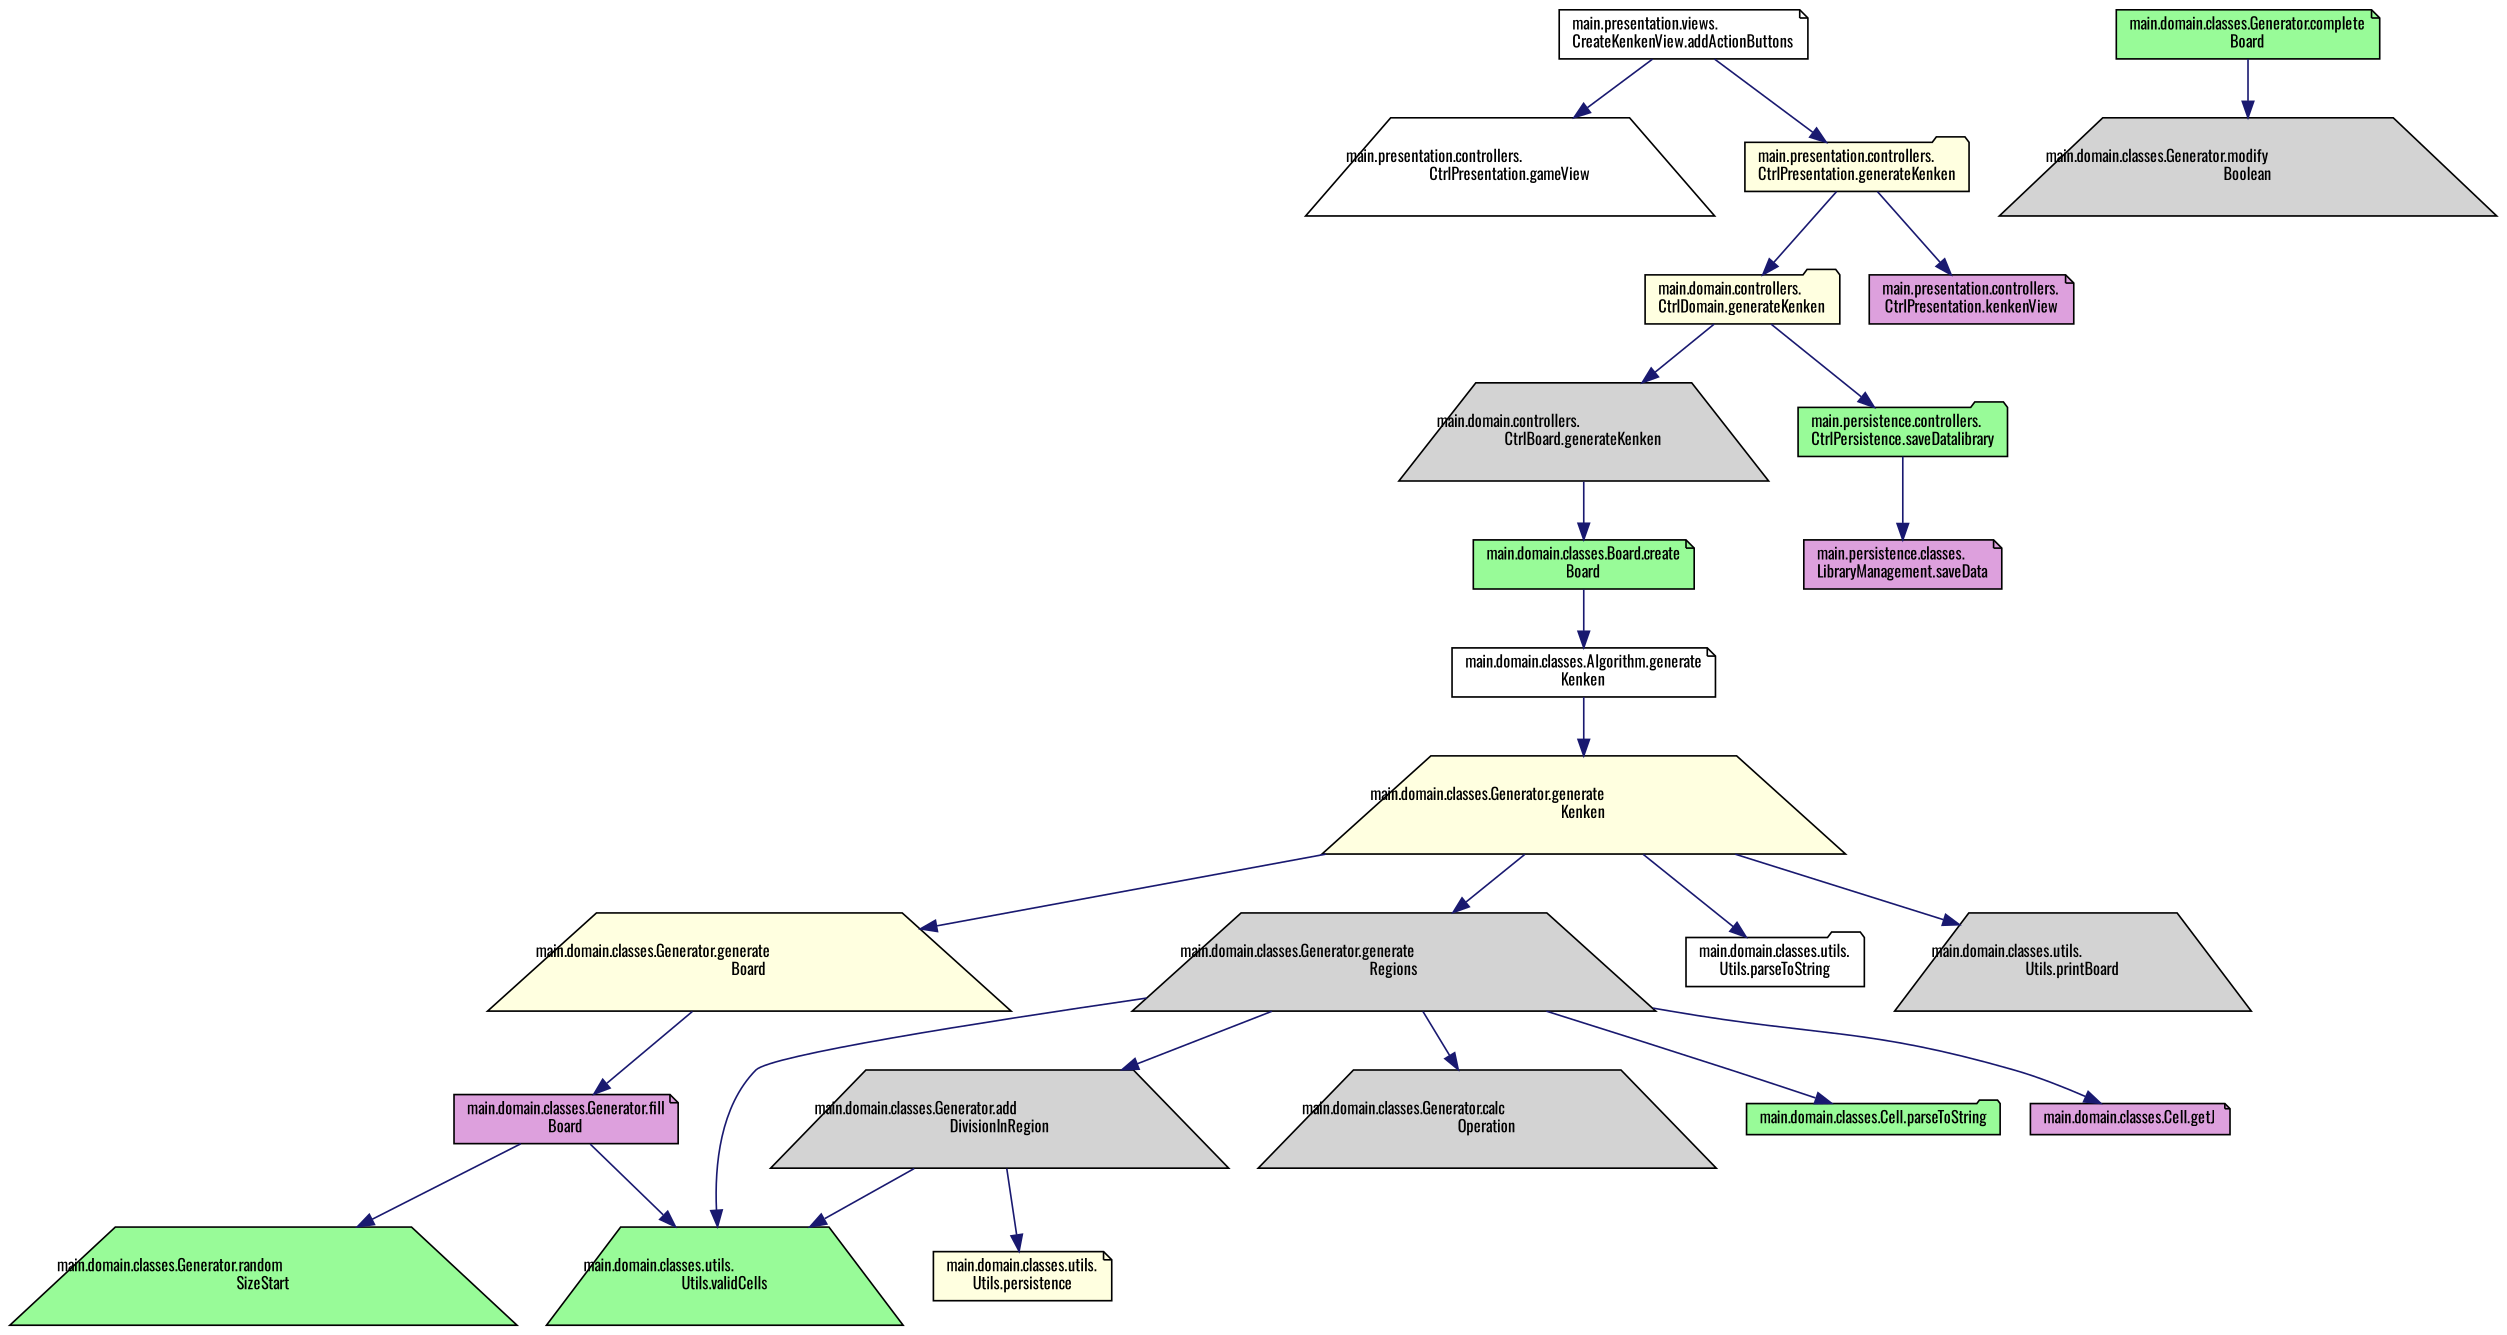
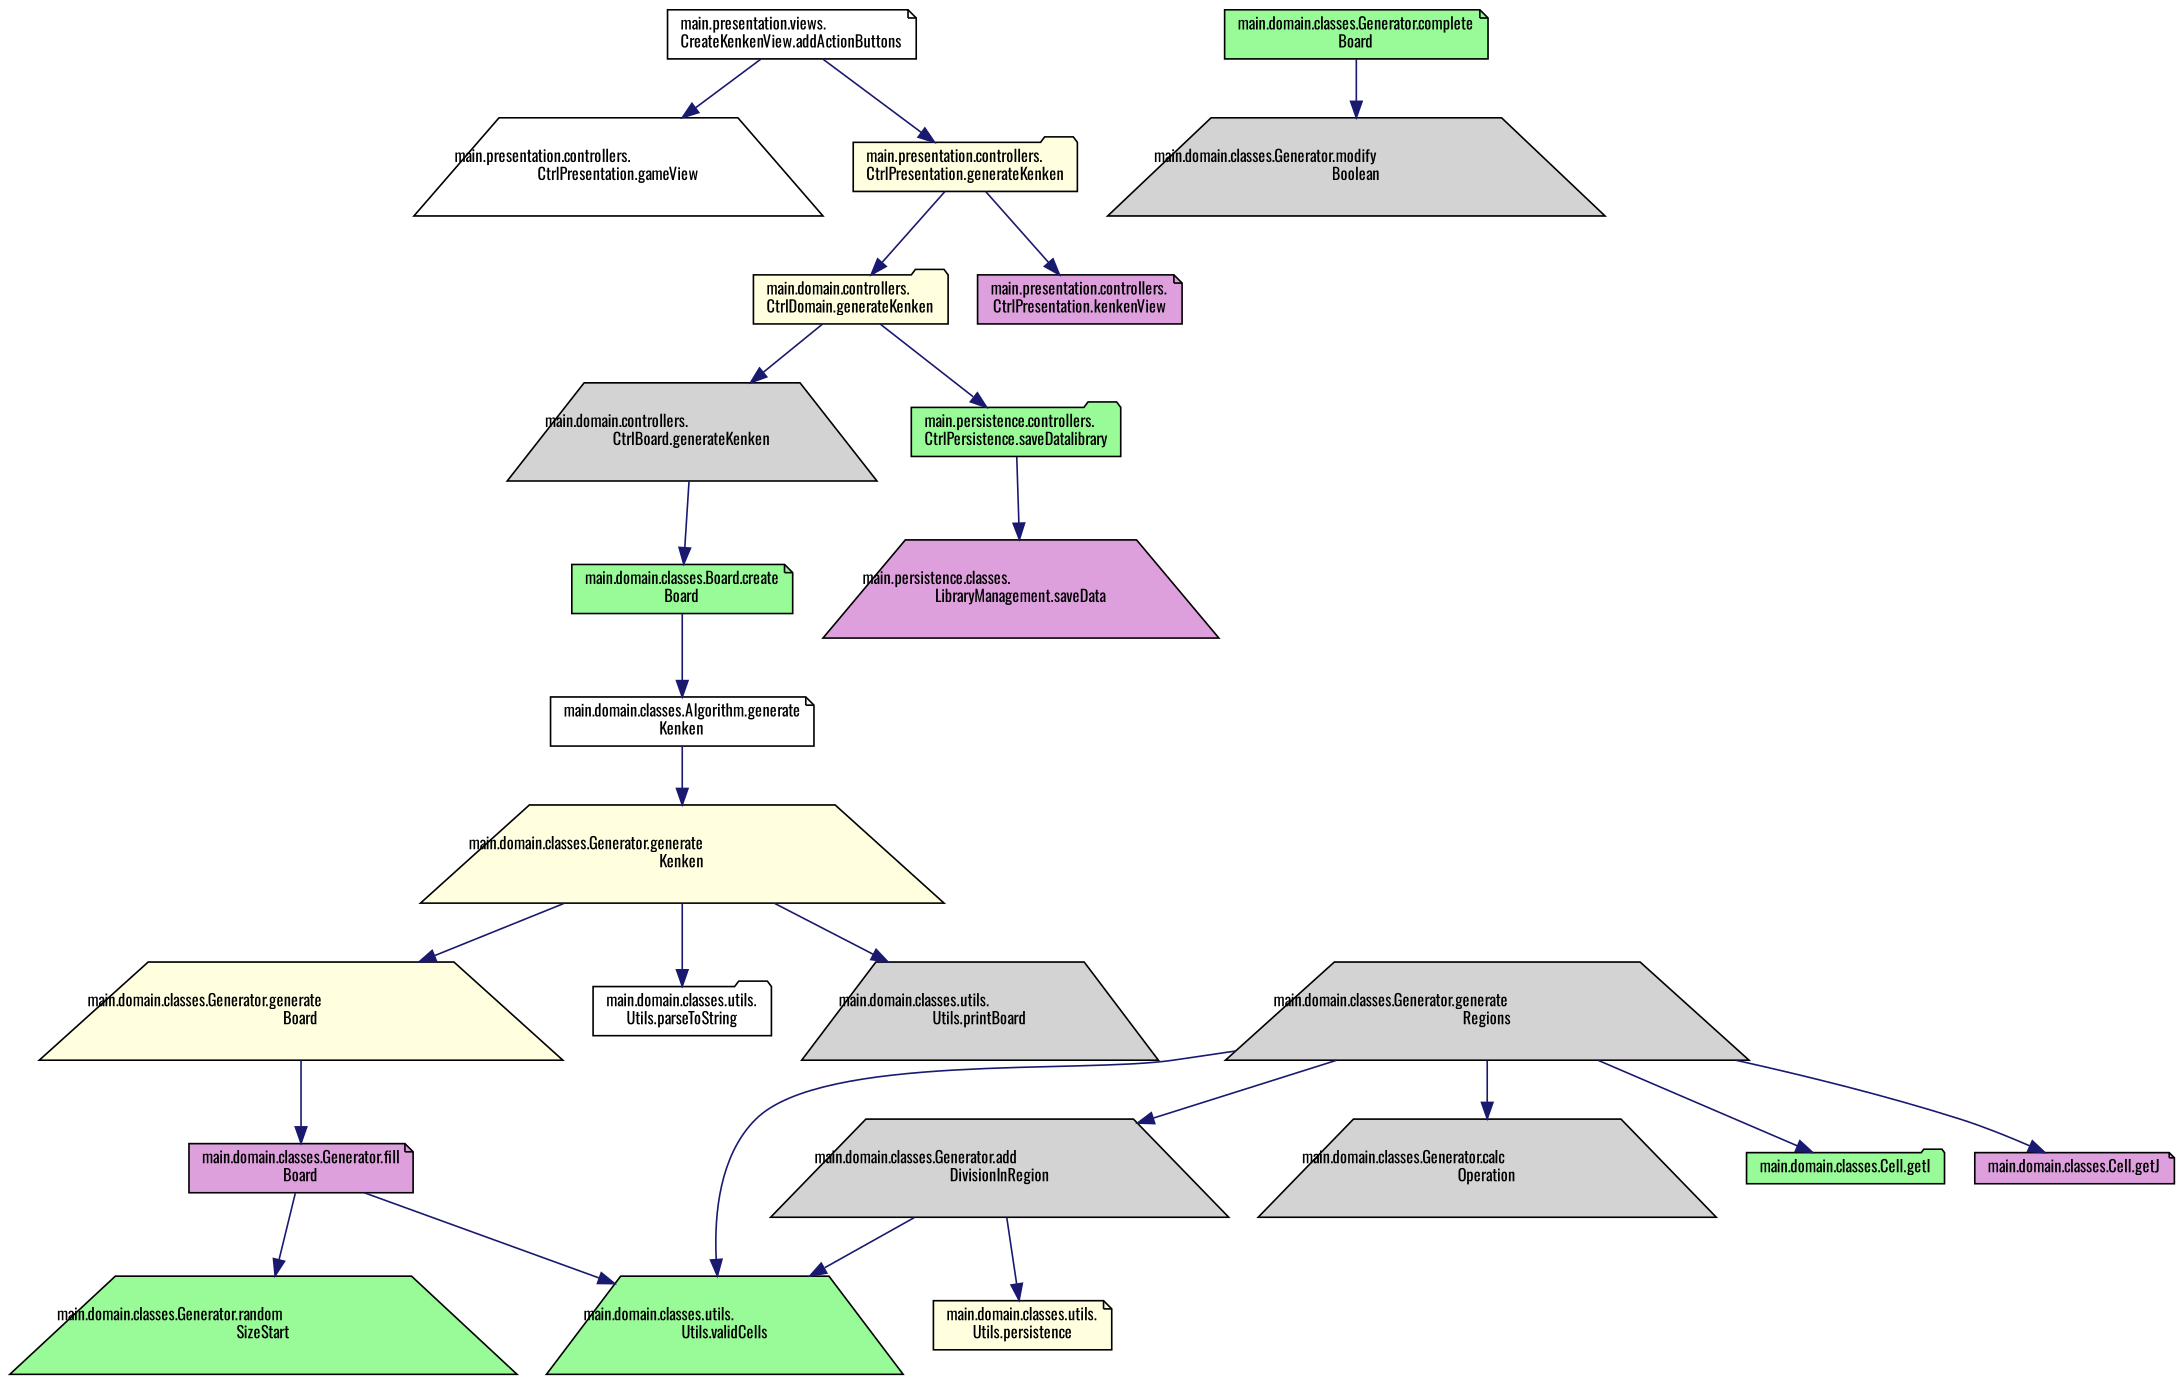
(1903, 564) -> (1021, 589)
(1495, 878) -> none
(1873, 1119) -> (1846, 1168)
